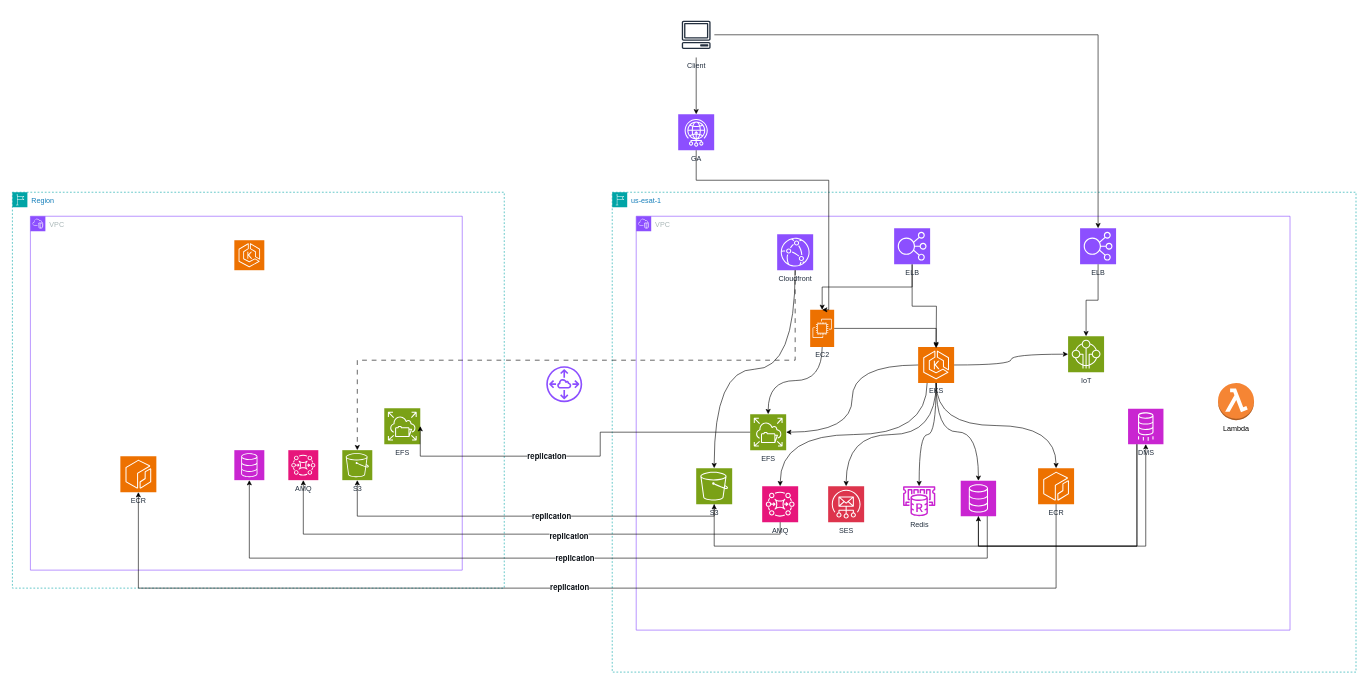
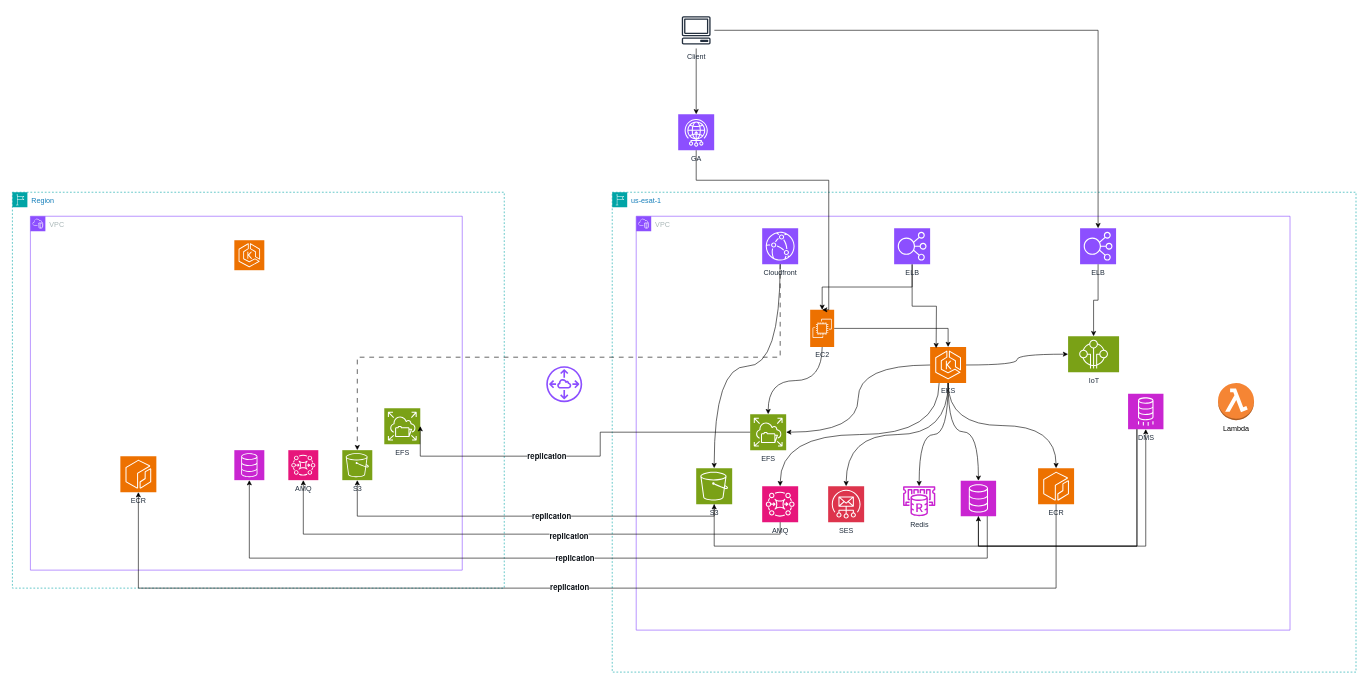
(696, 35) -> (696, 30)
(795, 252) -> (780, 246)
(1086, 354) -> (1094, 354)
(936, 365) -> (948, 365)
(1146, 427) -> (1146, 412)
